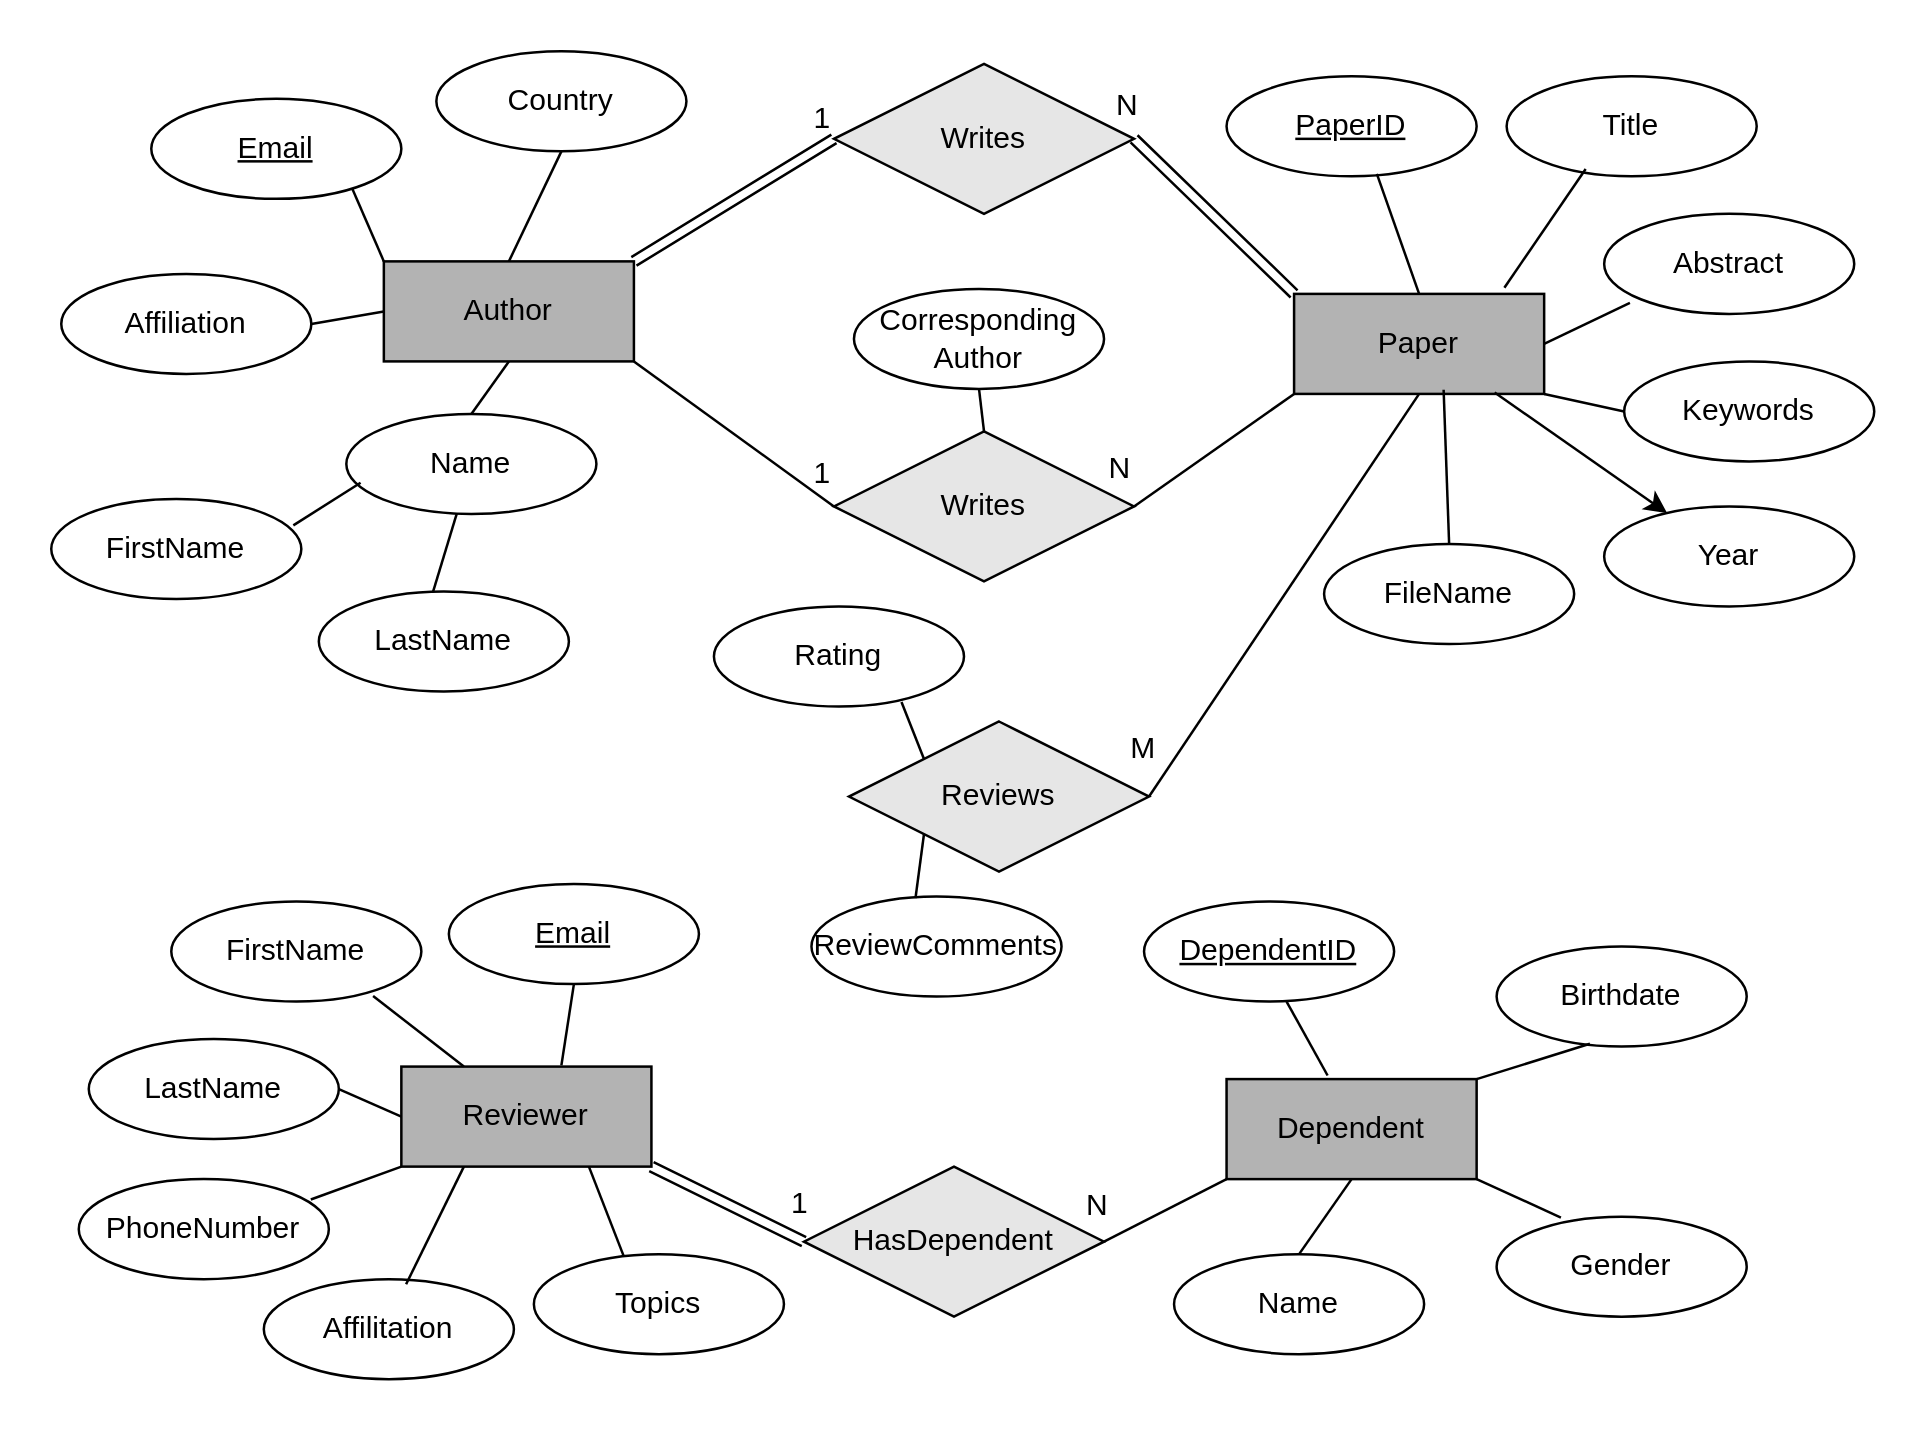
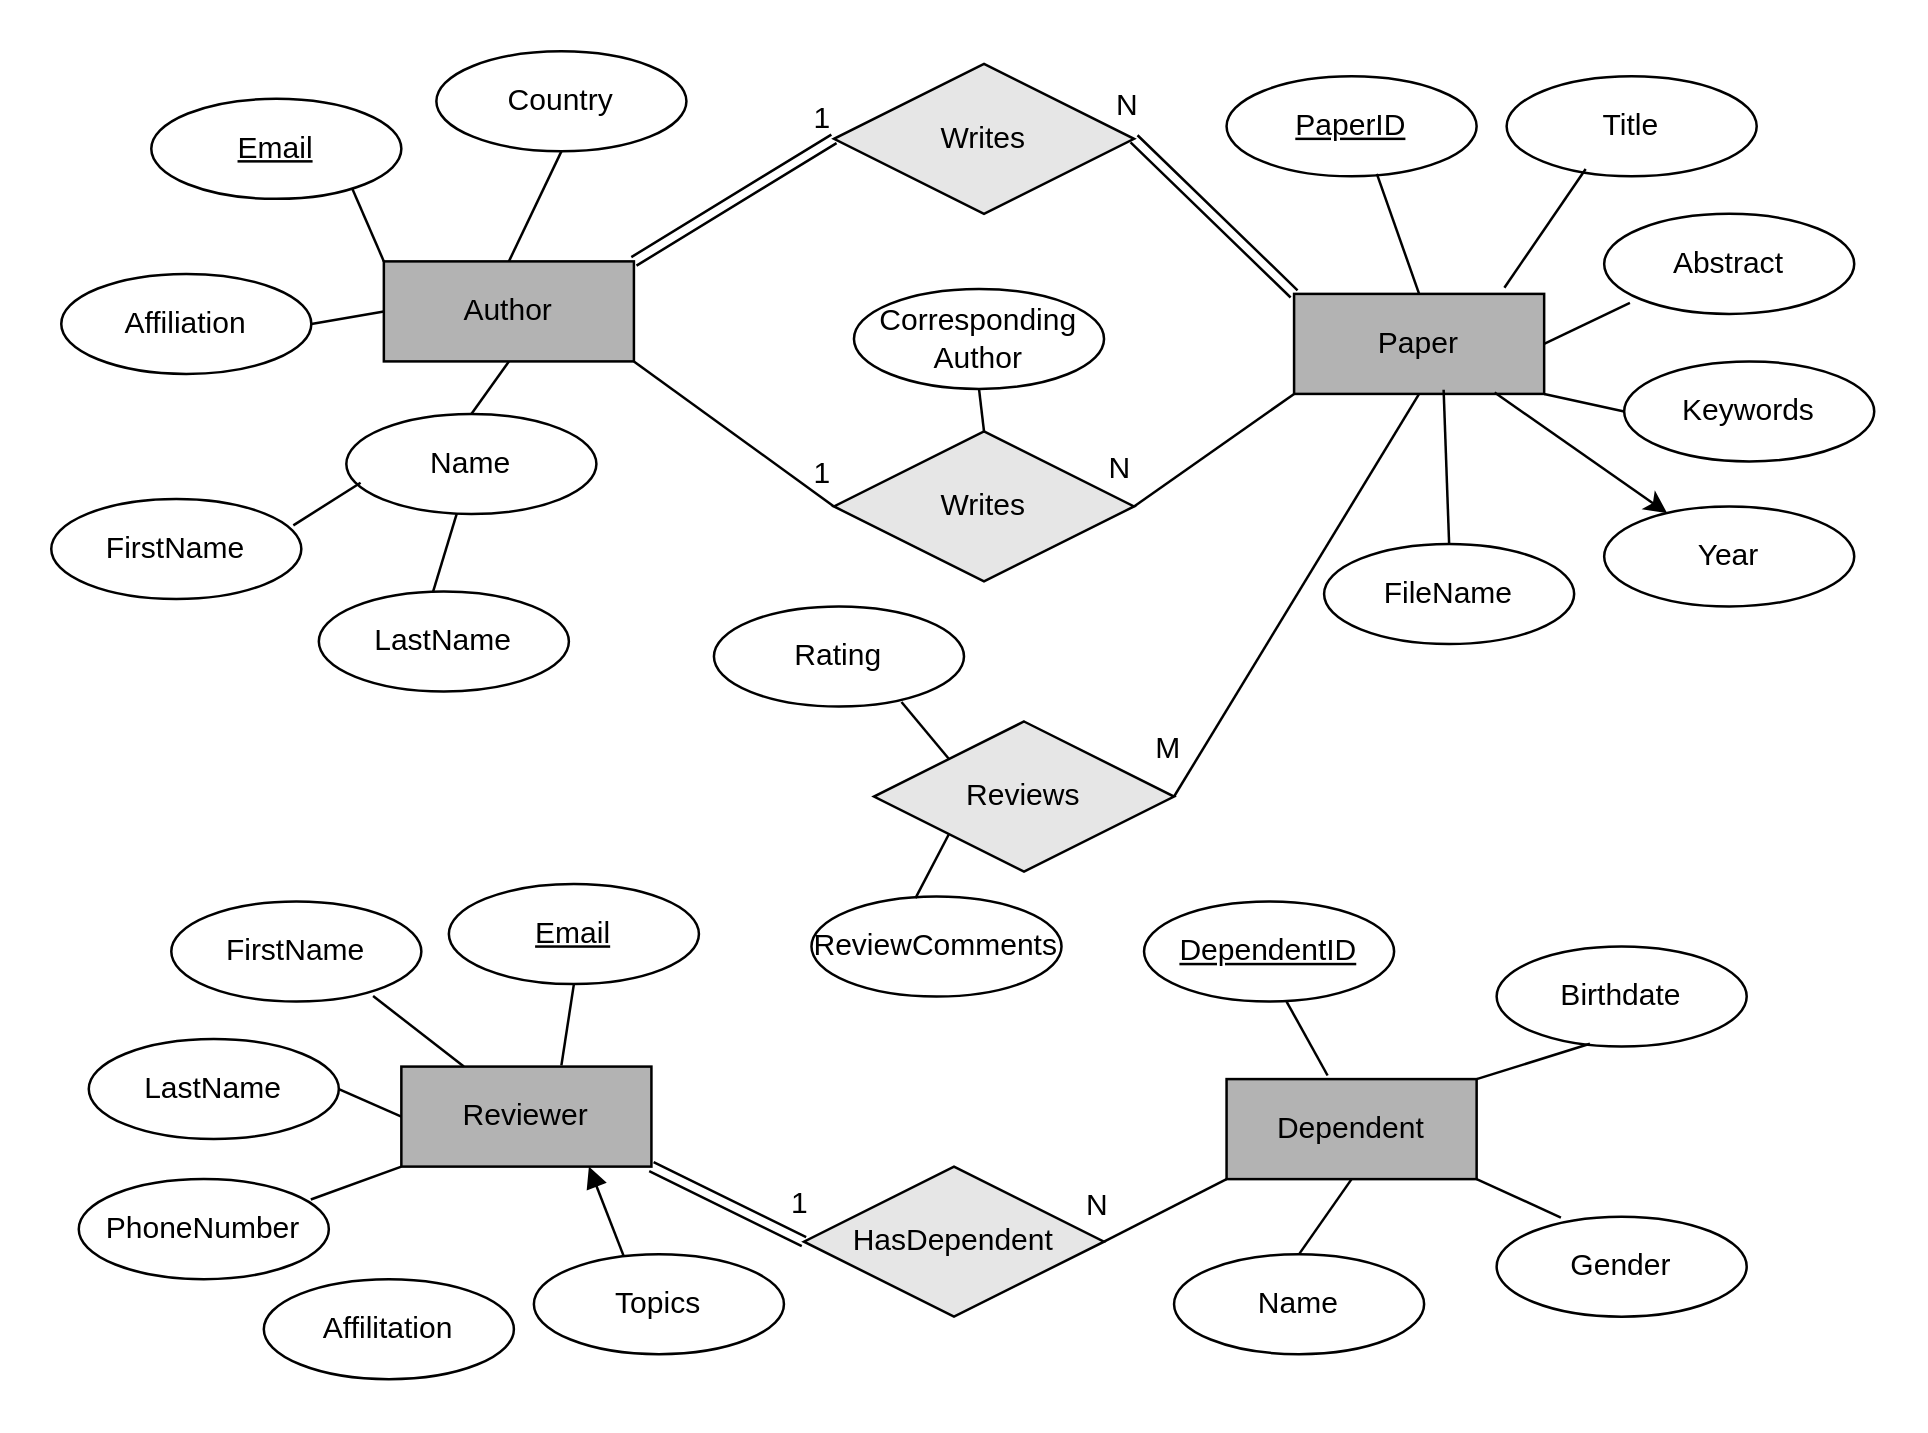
(999, 796) -> (1024, 796)
(593, 1178) -> (596, 1186)
(435, 1225) -> none
